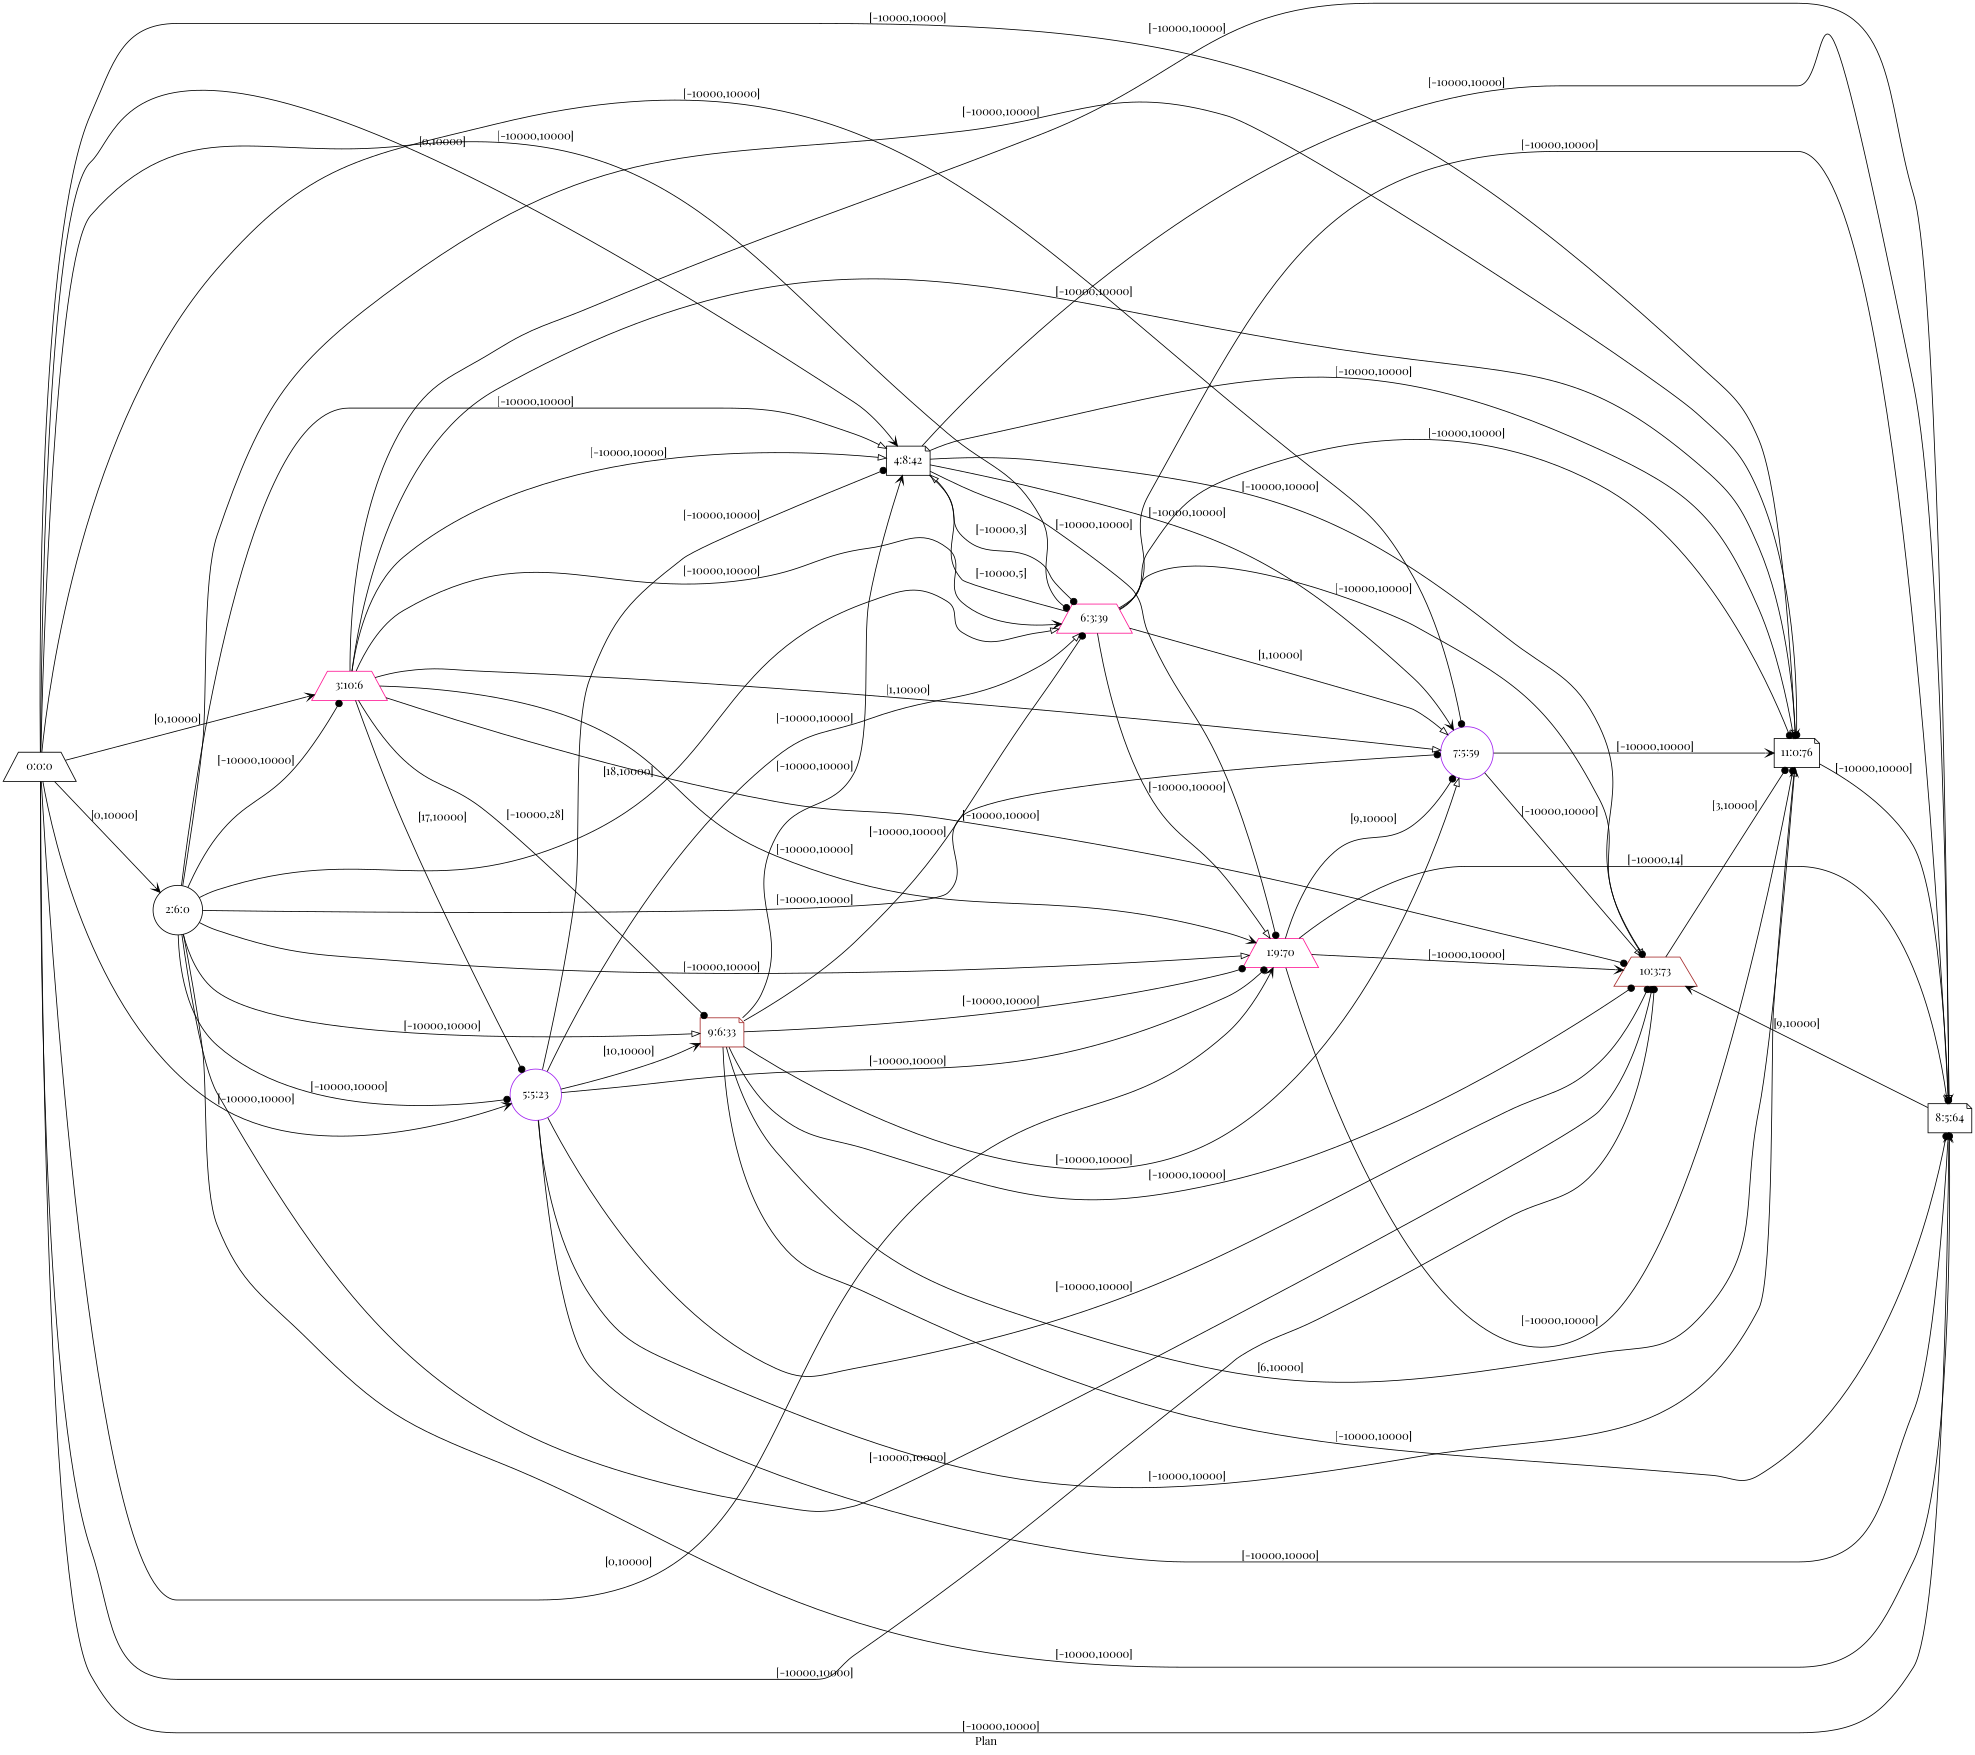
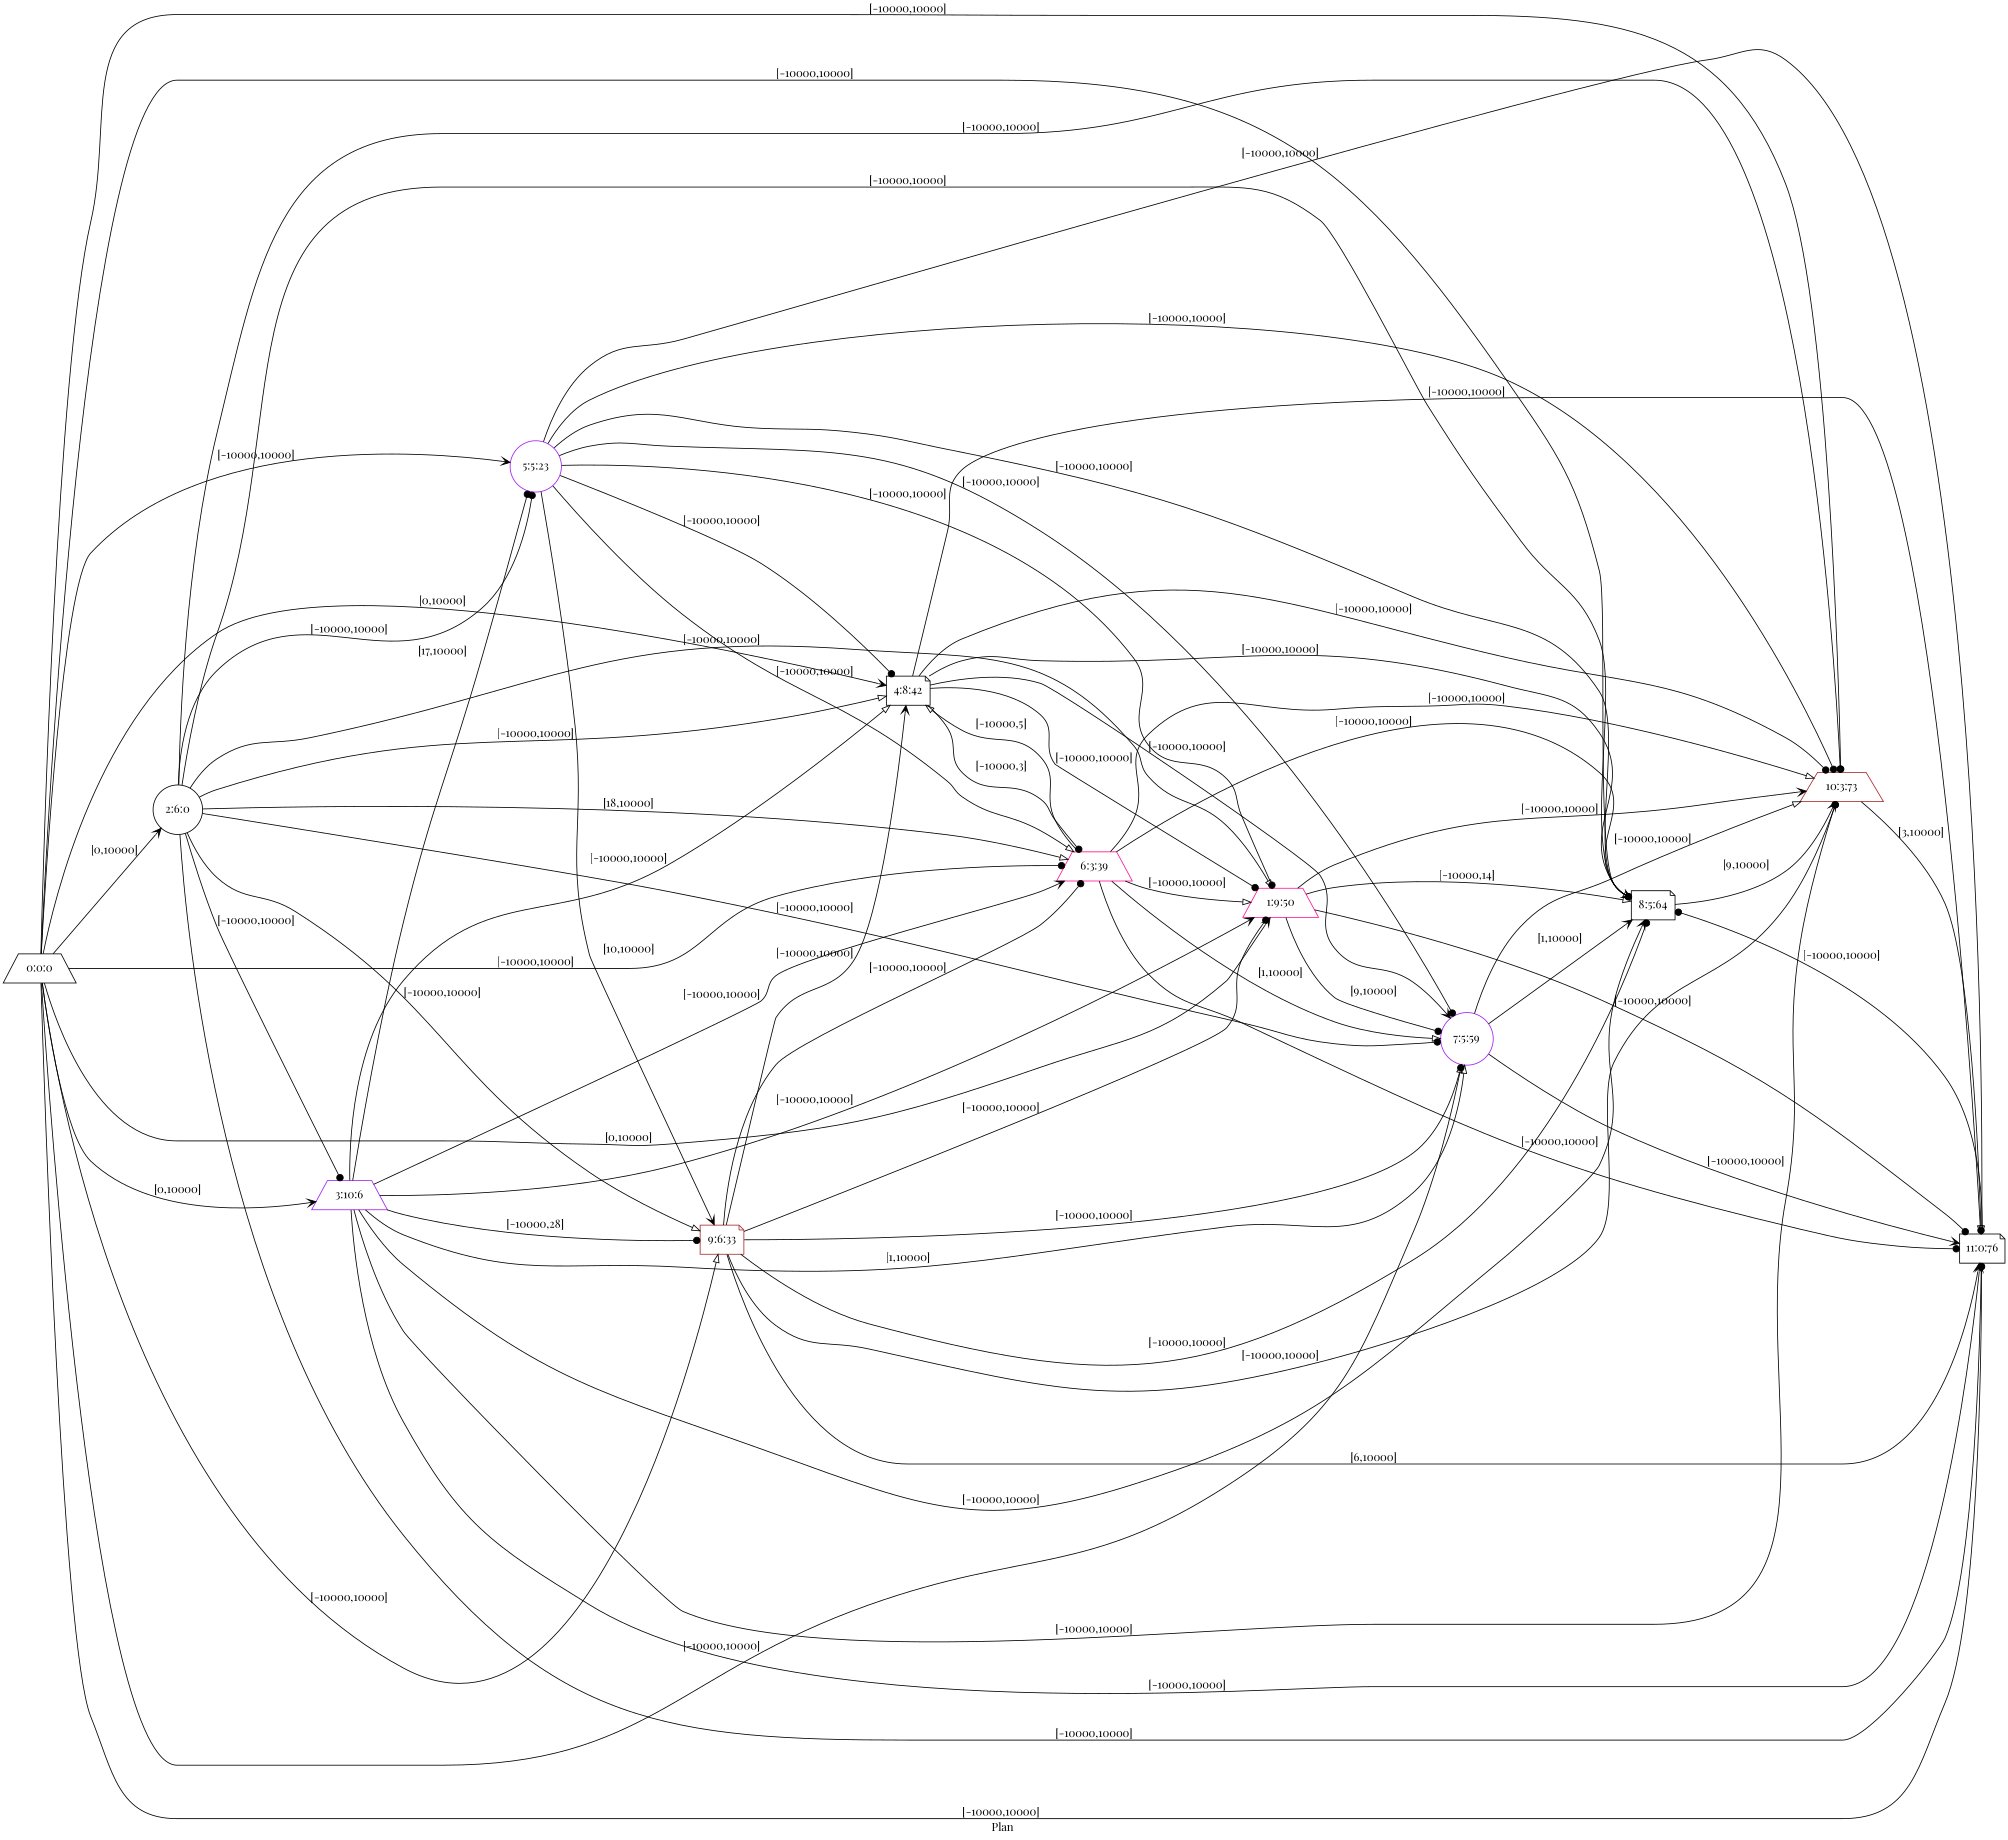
none -> (1096, 571)
(350, 686) -> (350, 1195)
(1281, 953) -> (1281, 903)
none -> (1557, 974)
none -> (313, 1603)
